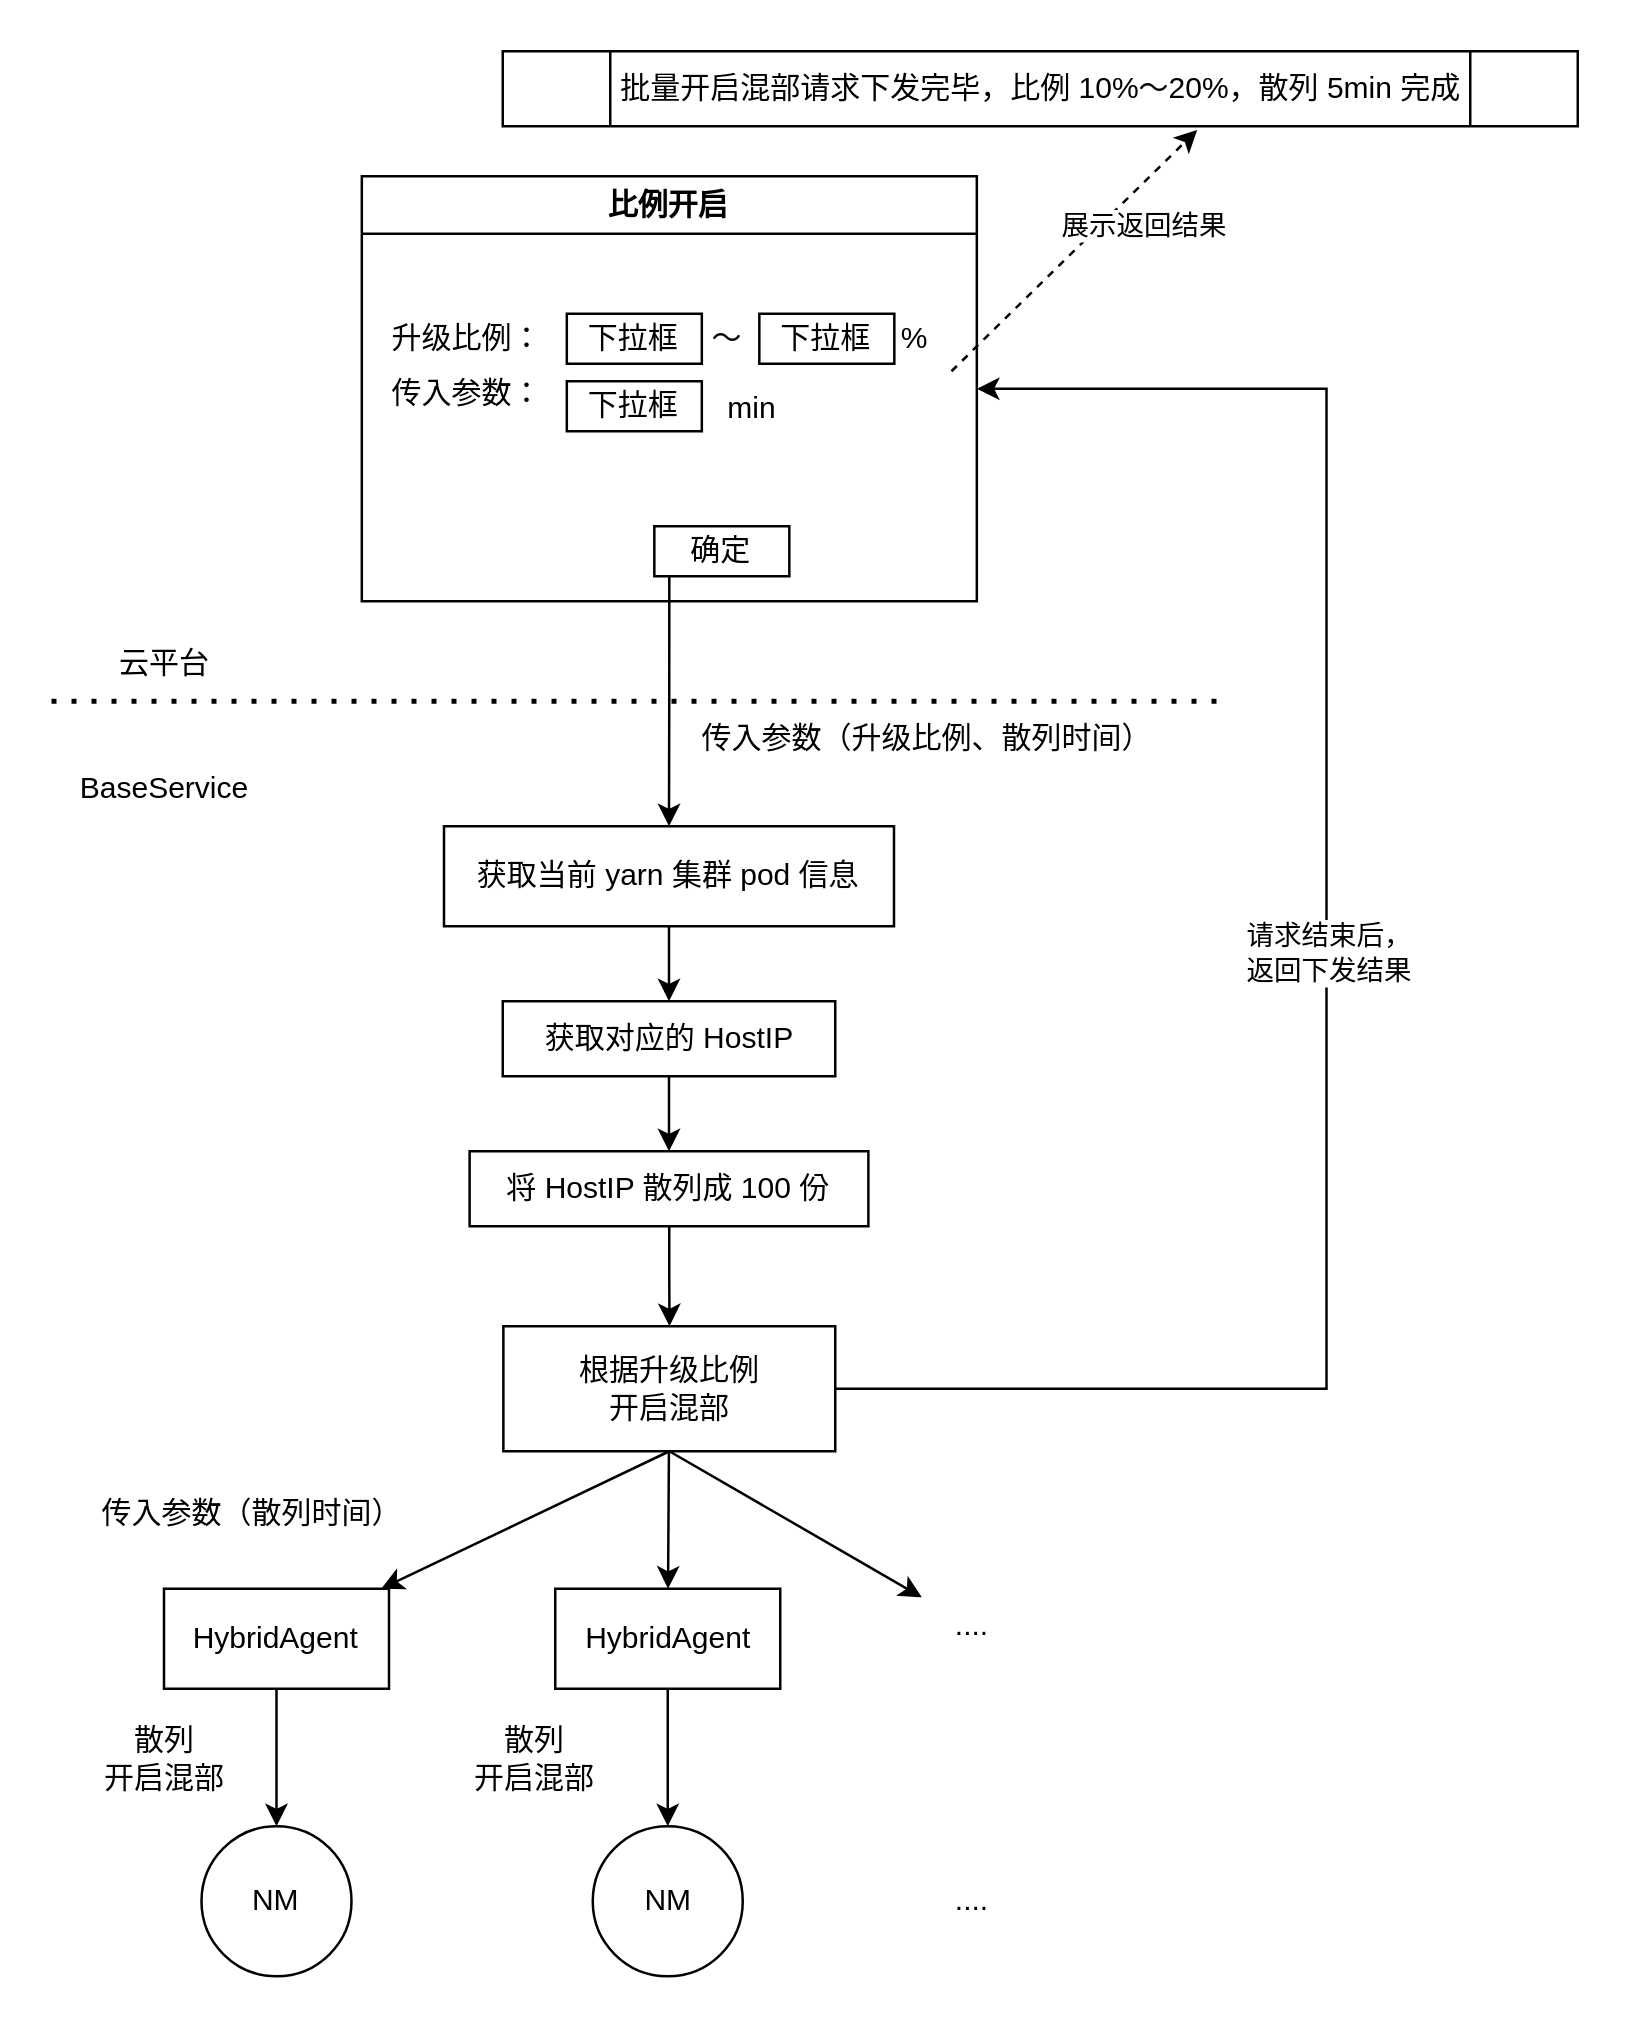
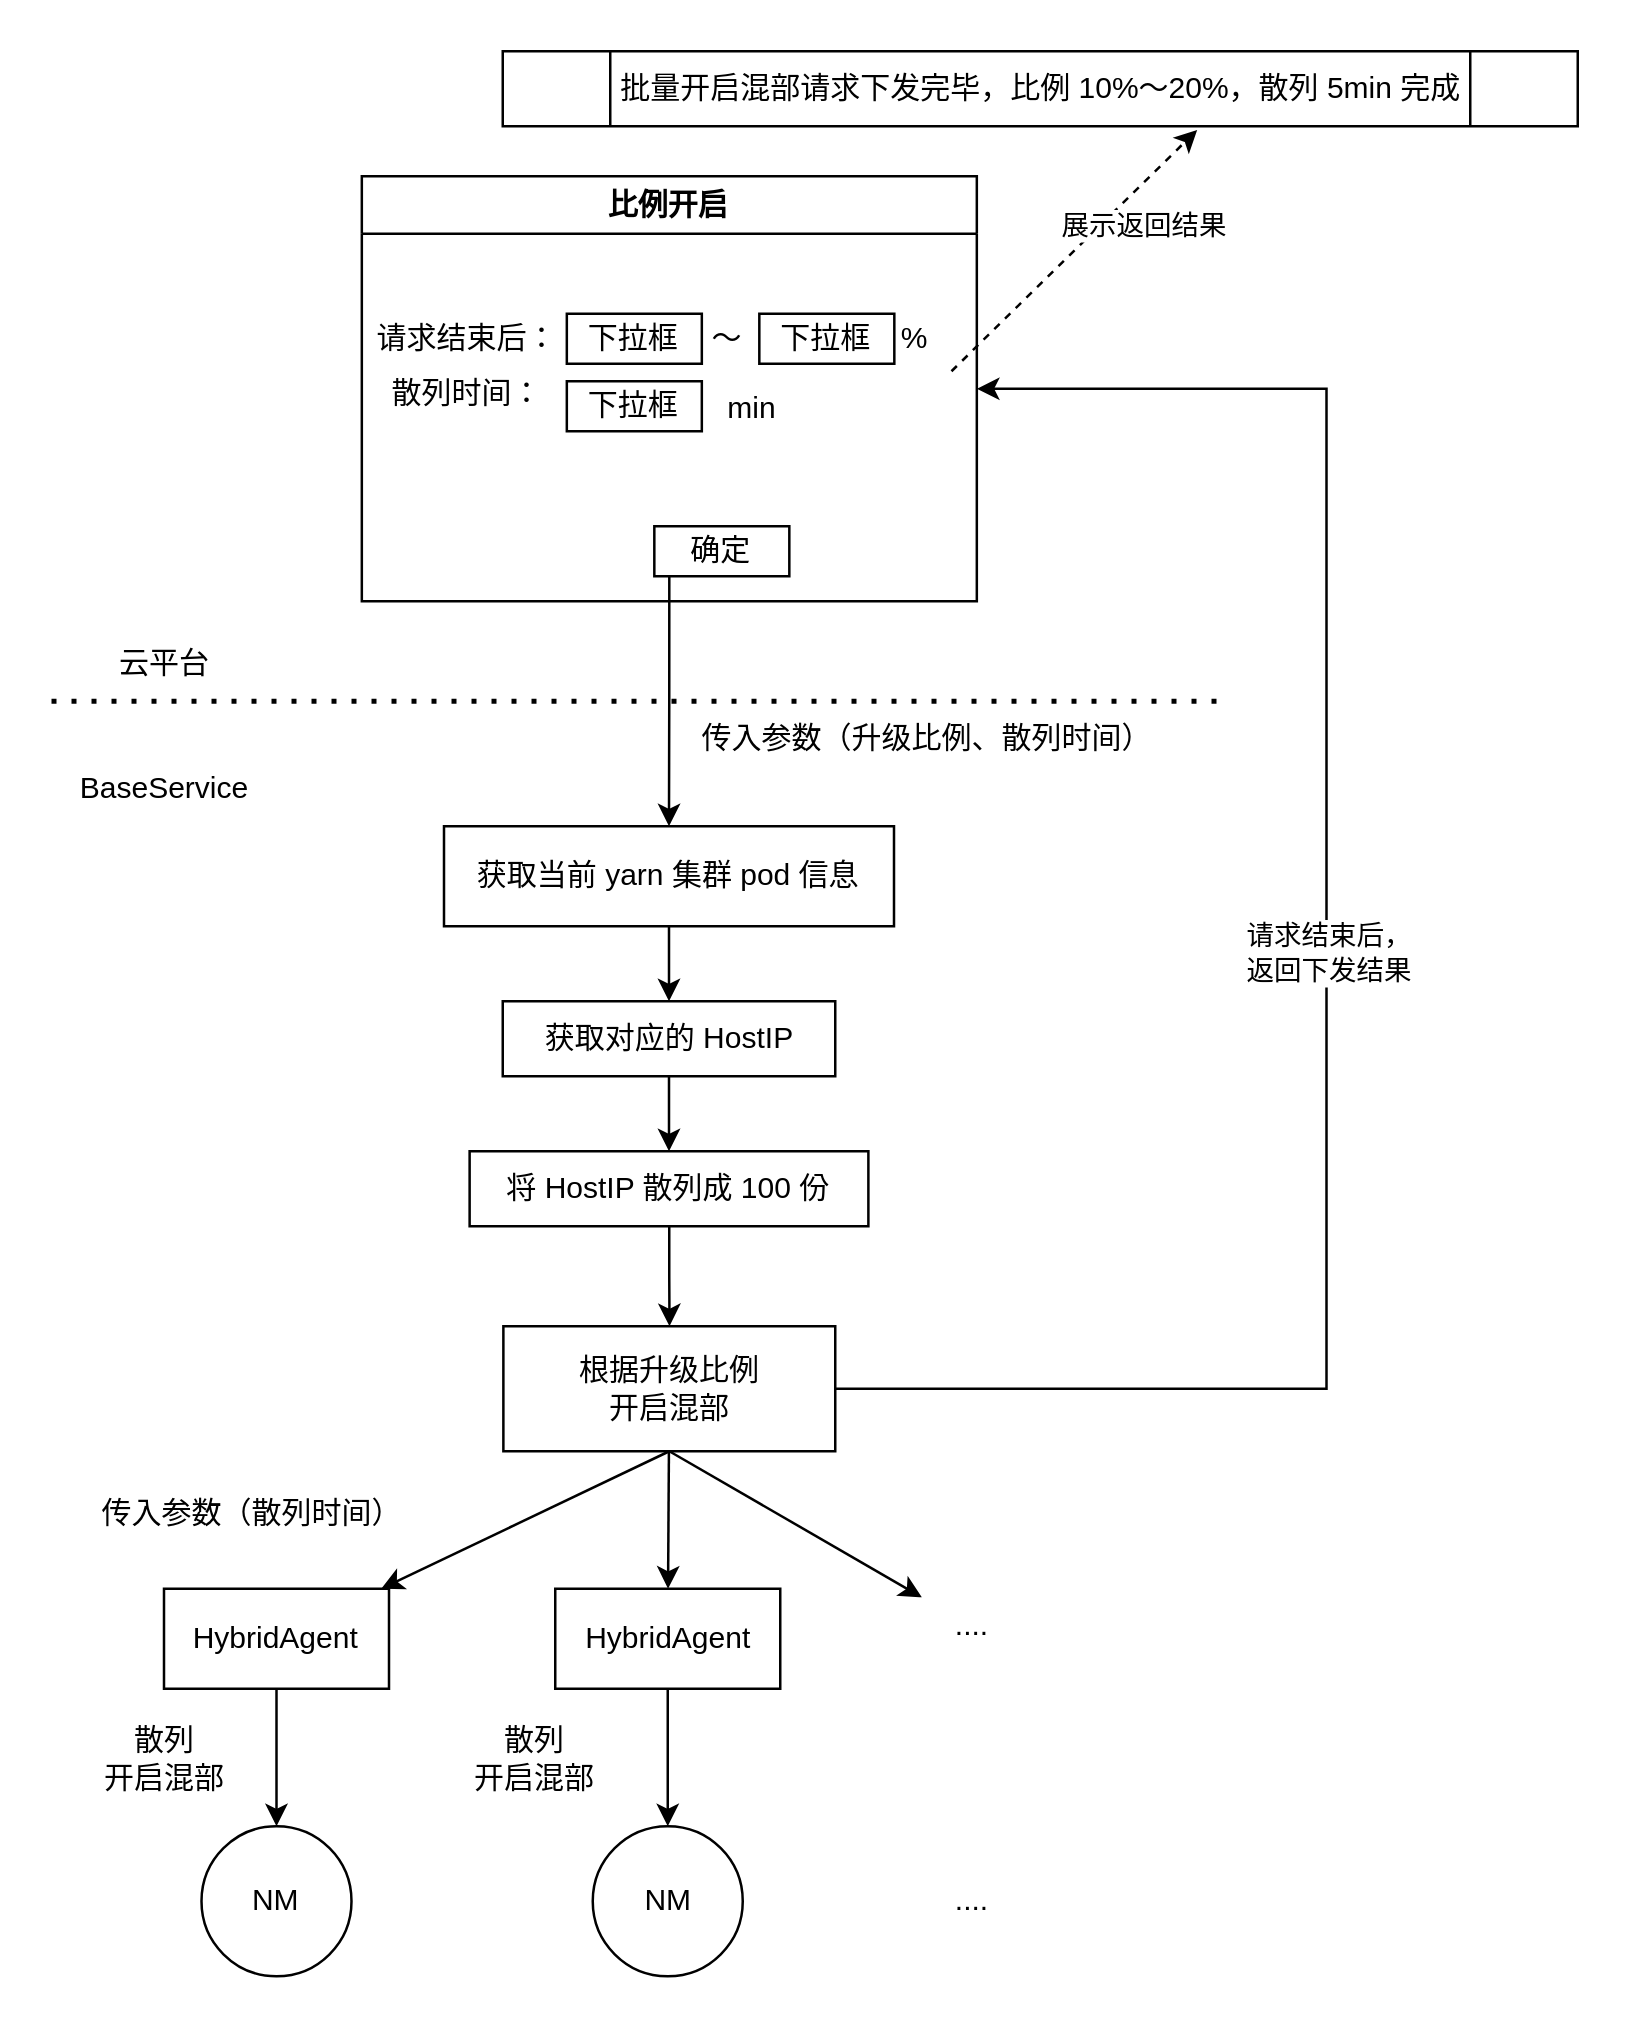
(468, 339) -> (468, 339)
(468, 394) -> (468, 394)
